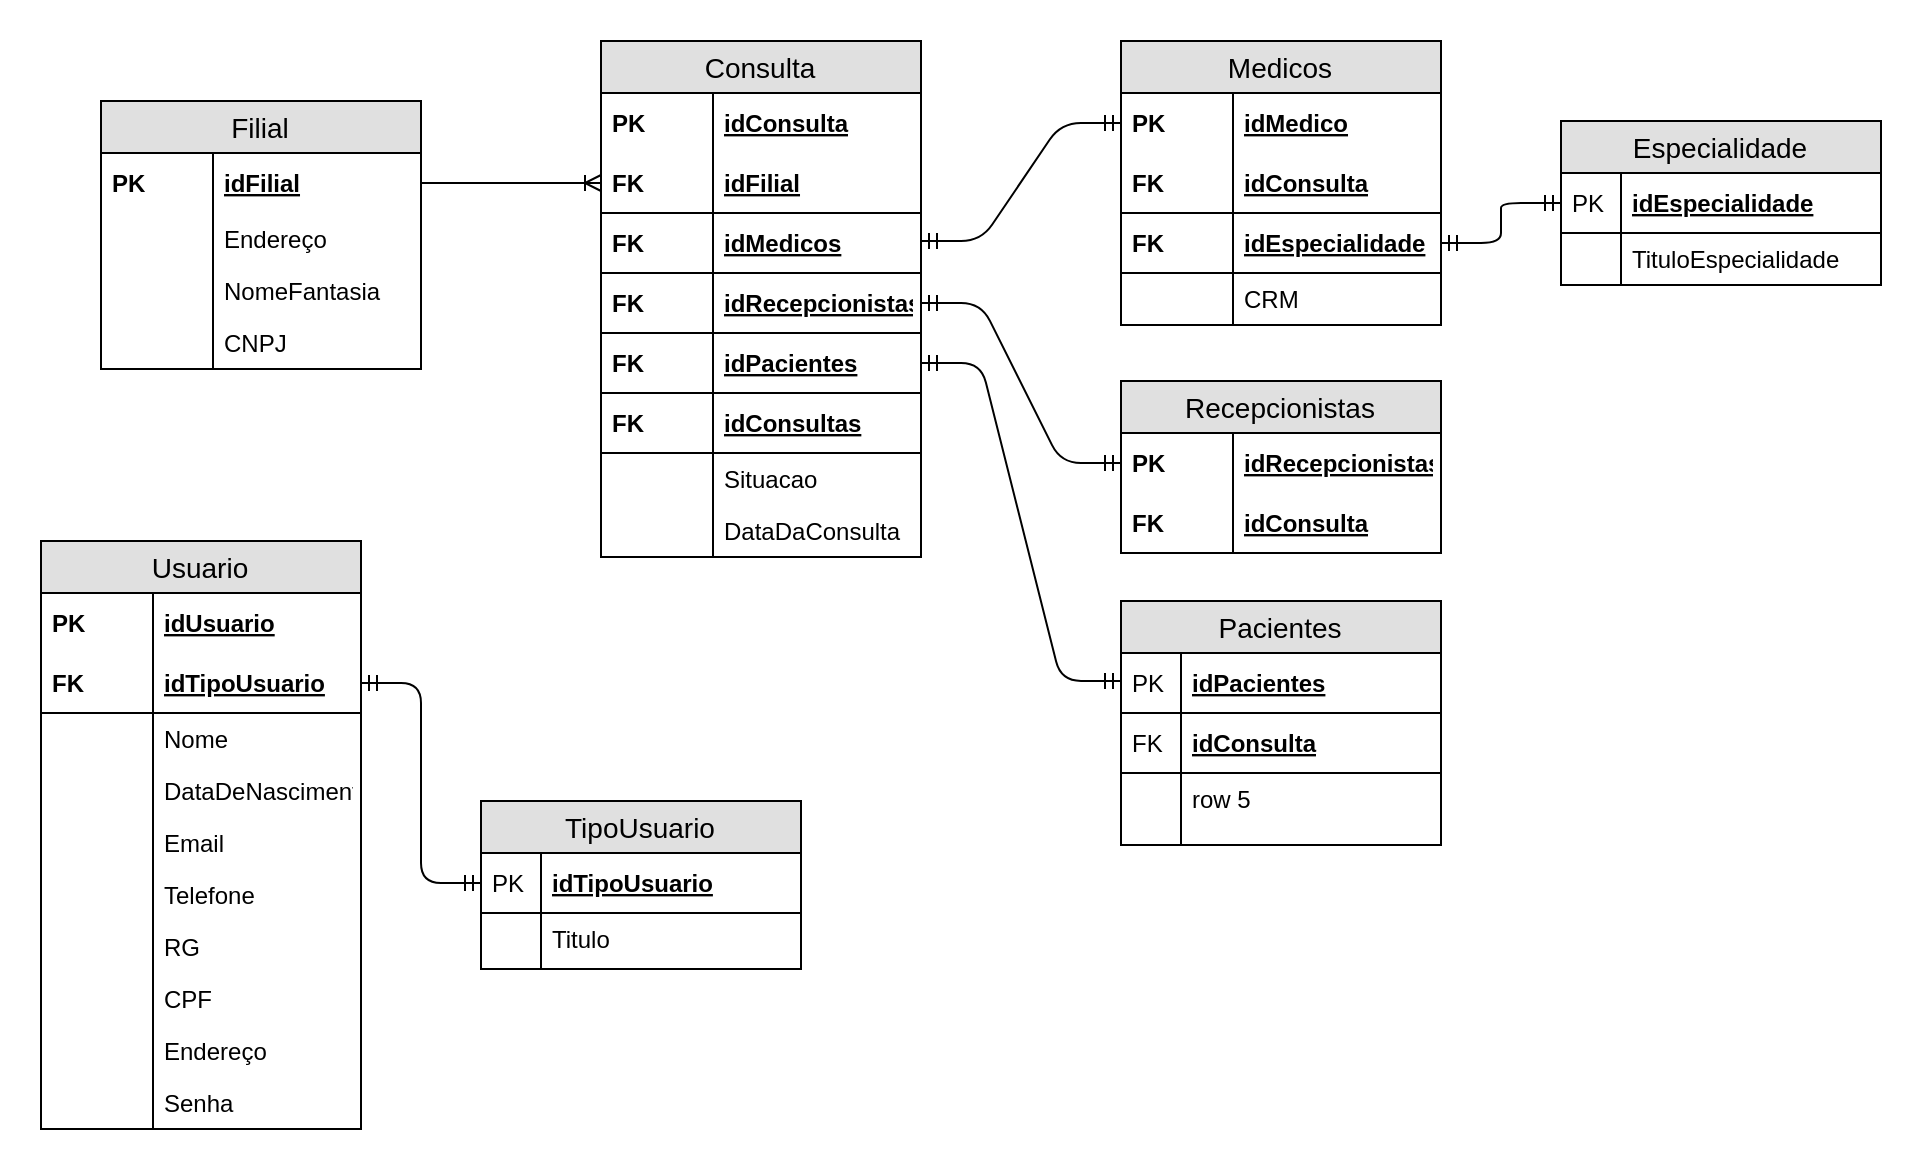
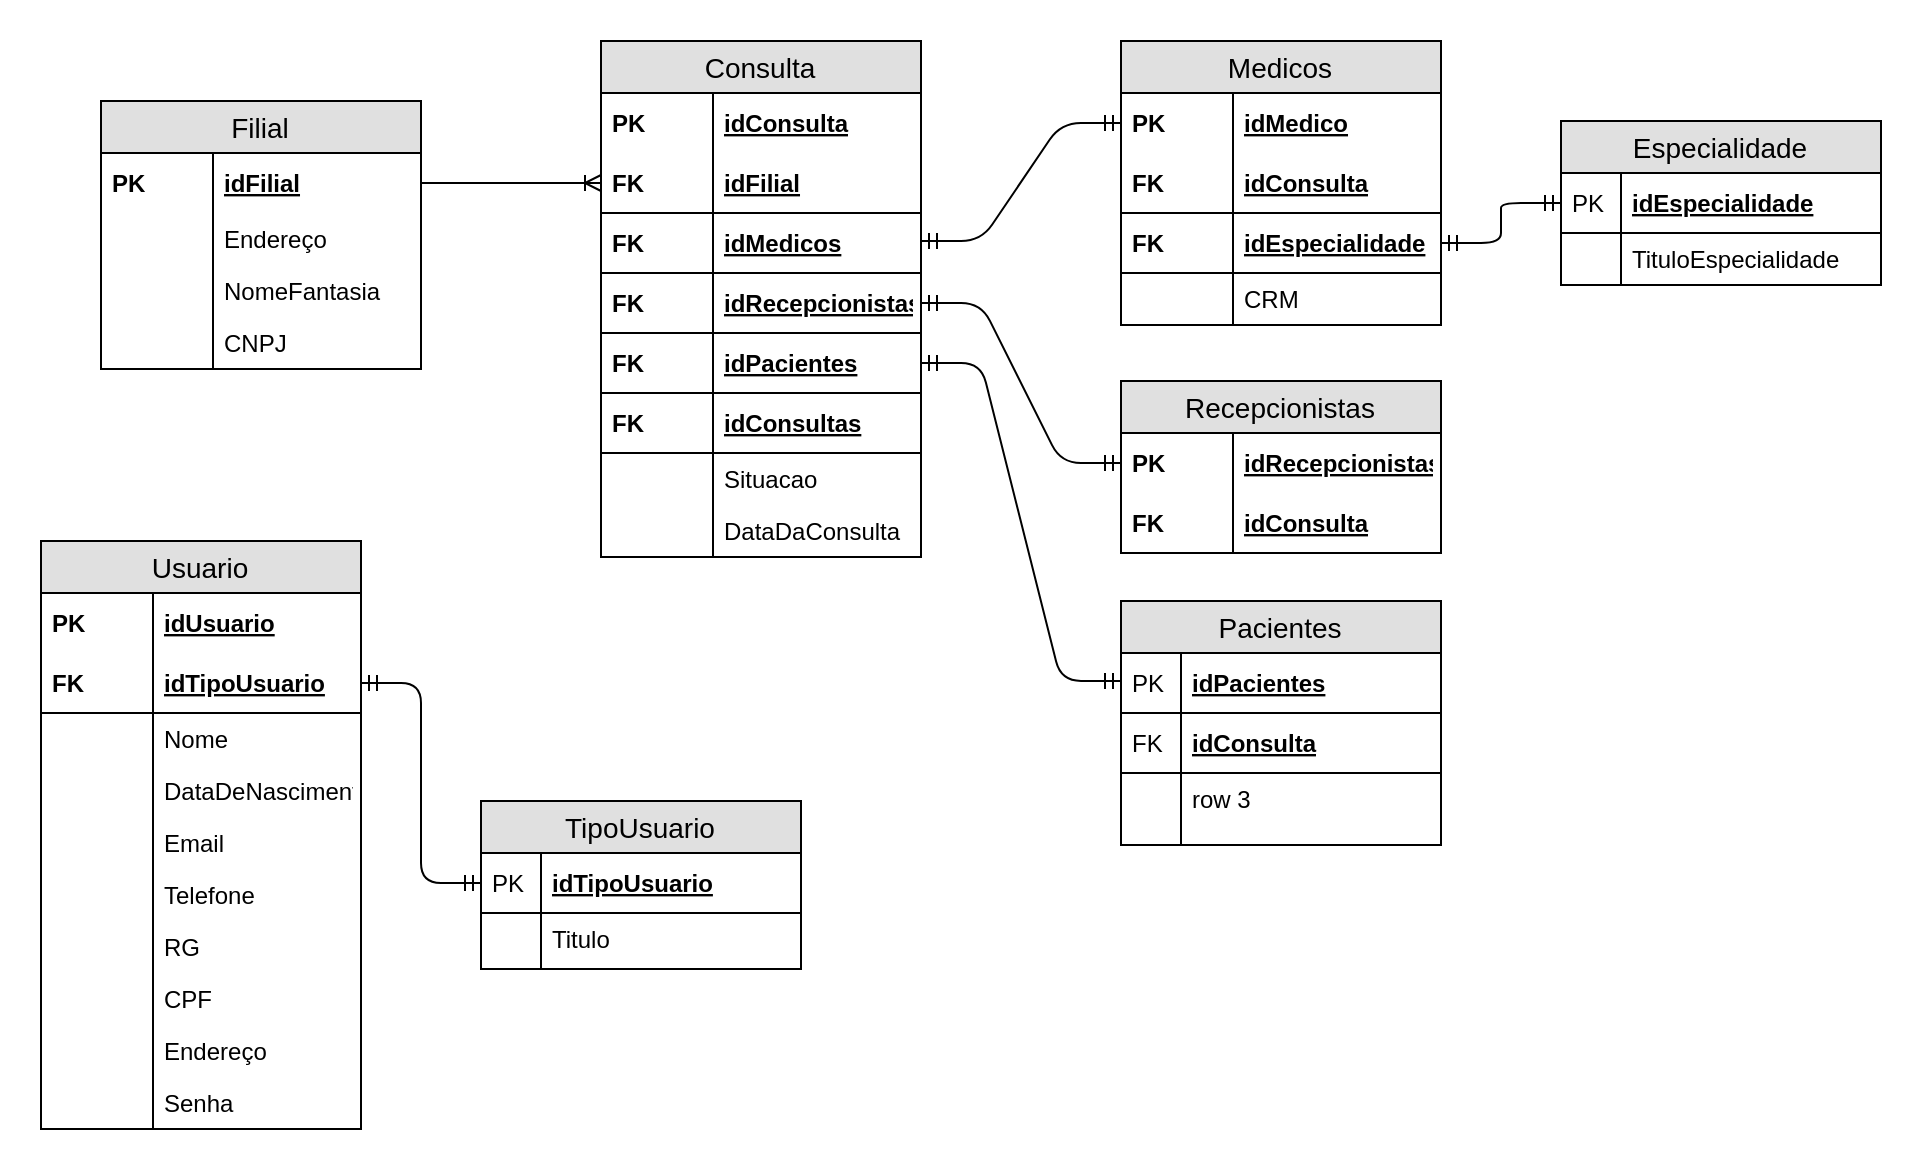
(1222, 800) -> (1222, 800)
